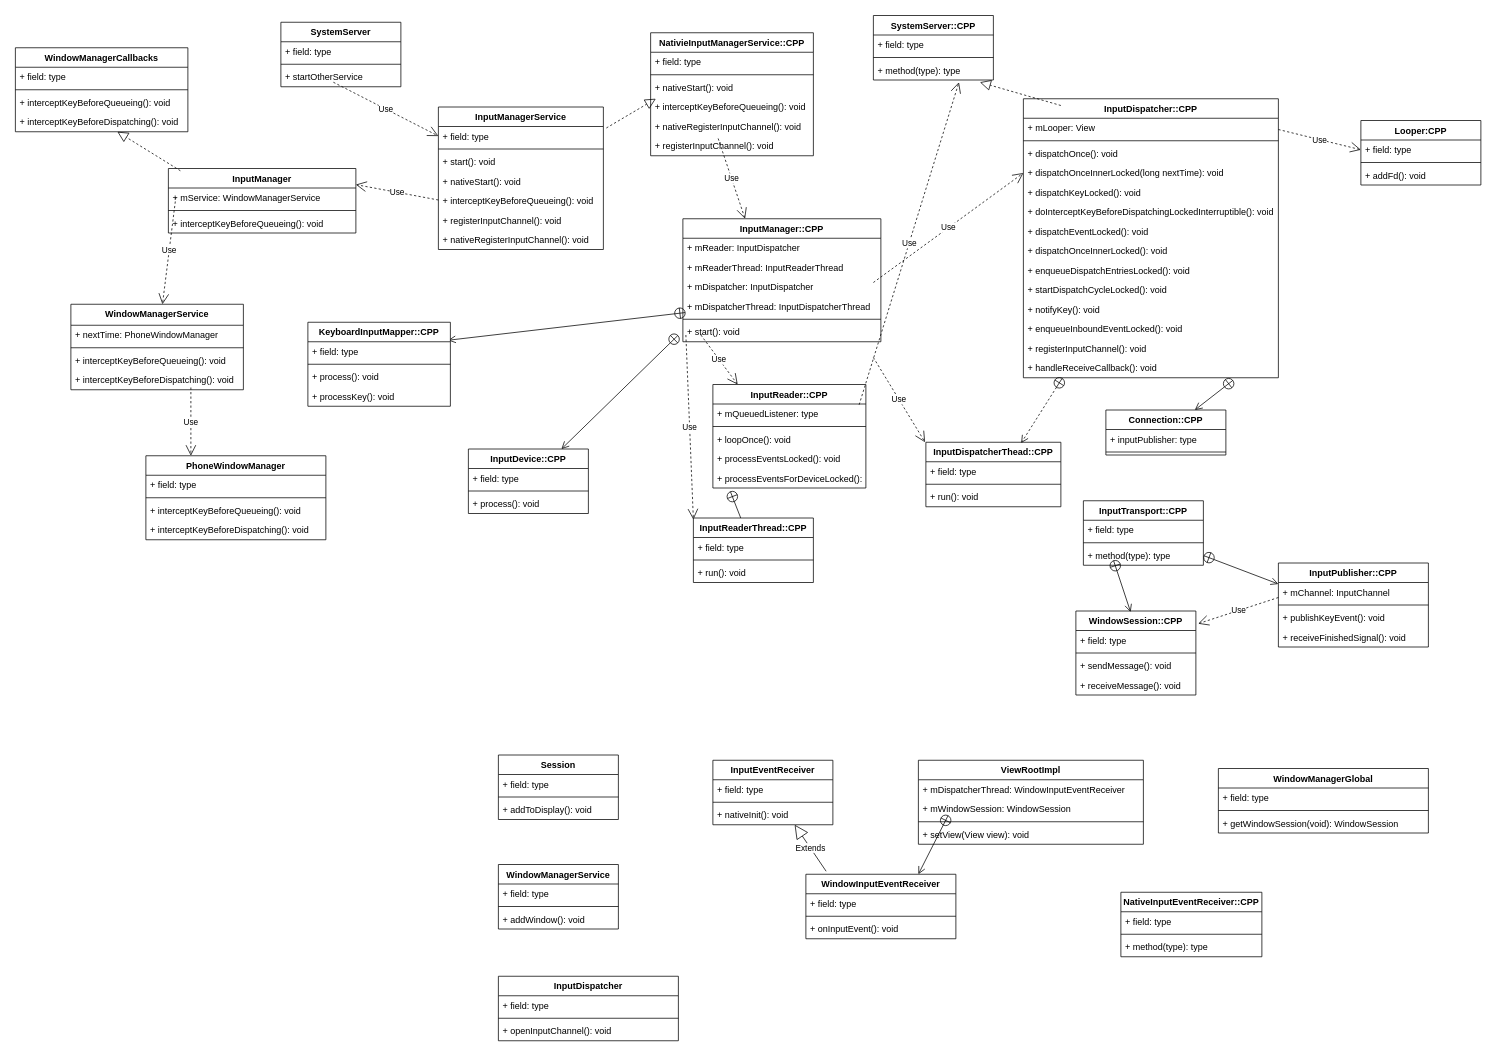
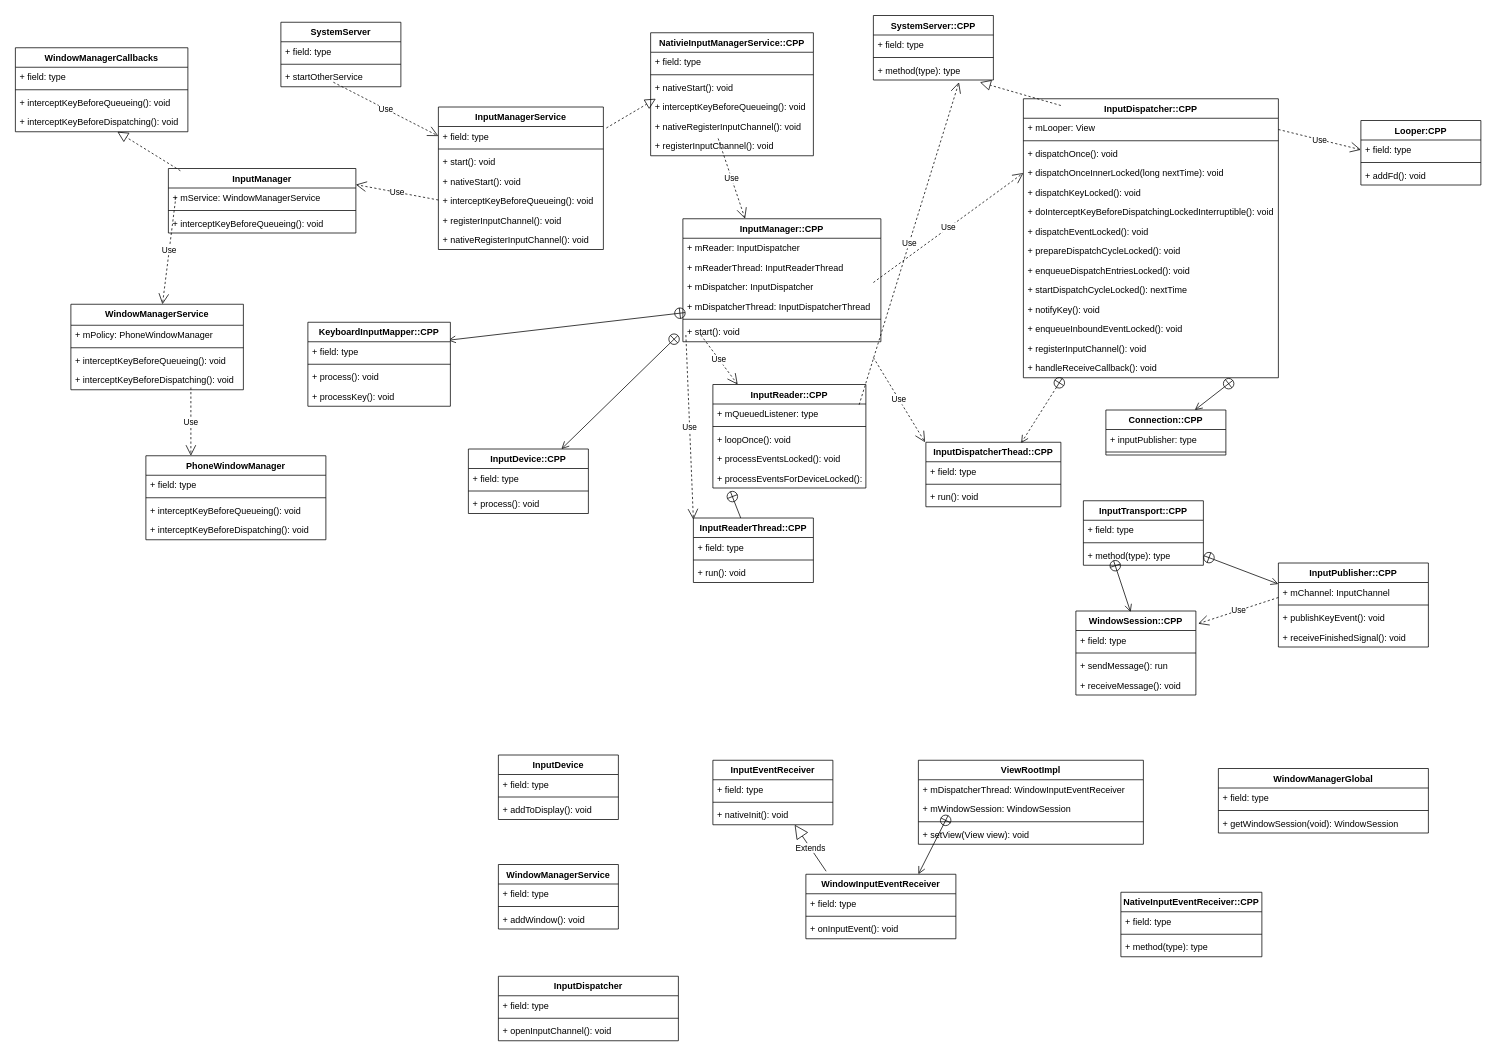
(1106, 251) -> (1112, 251)
(1107, 290) -> (1117, 290)
(147, 335) -> (143, 335)
(1129, 666) -> (1128, 666)
(558, 765) -> (558, 765)
